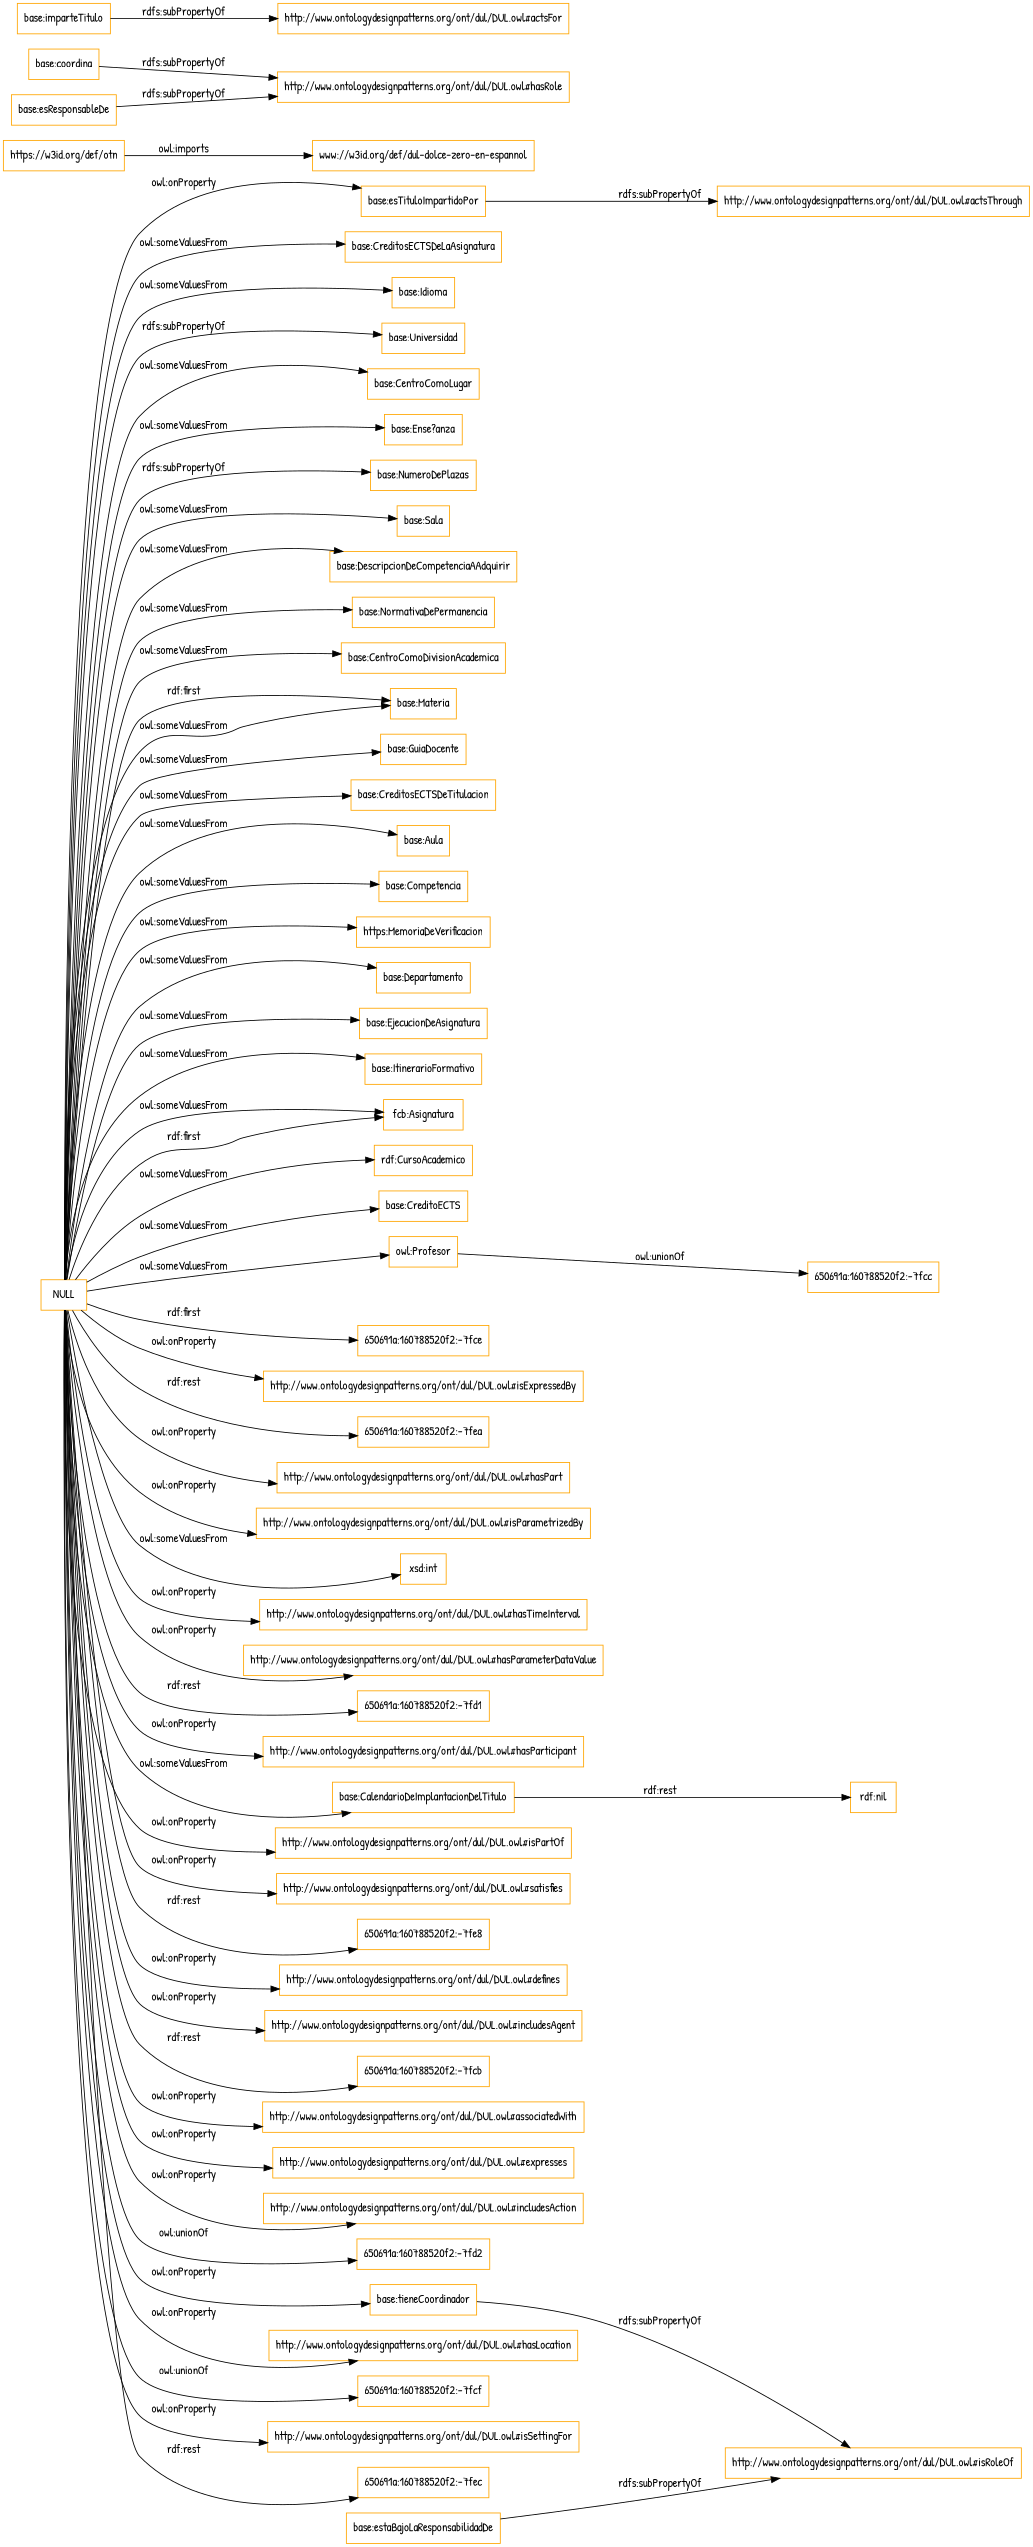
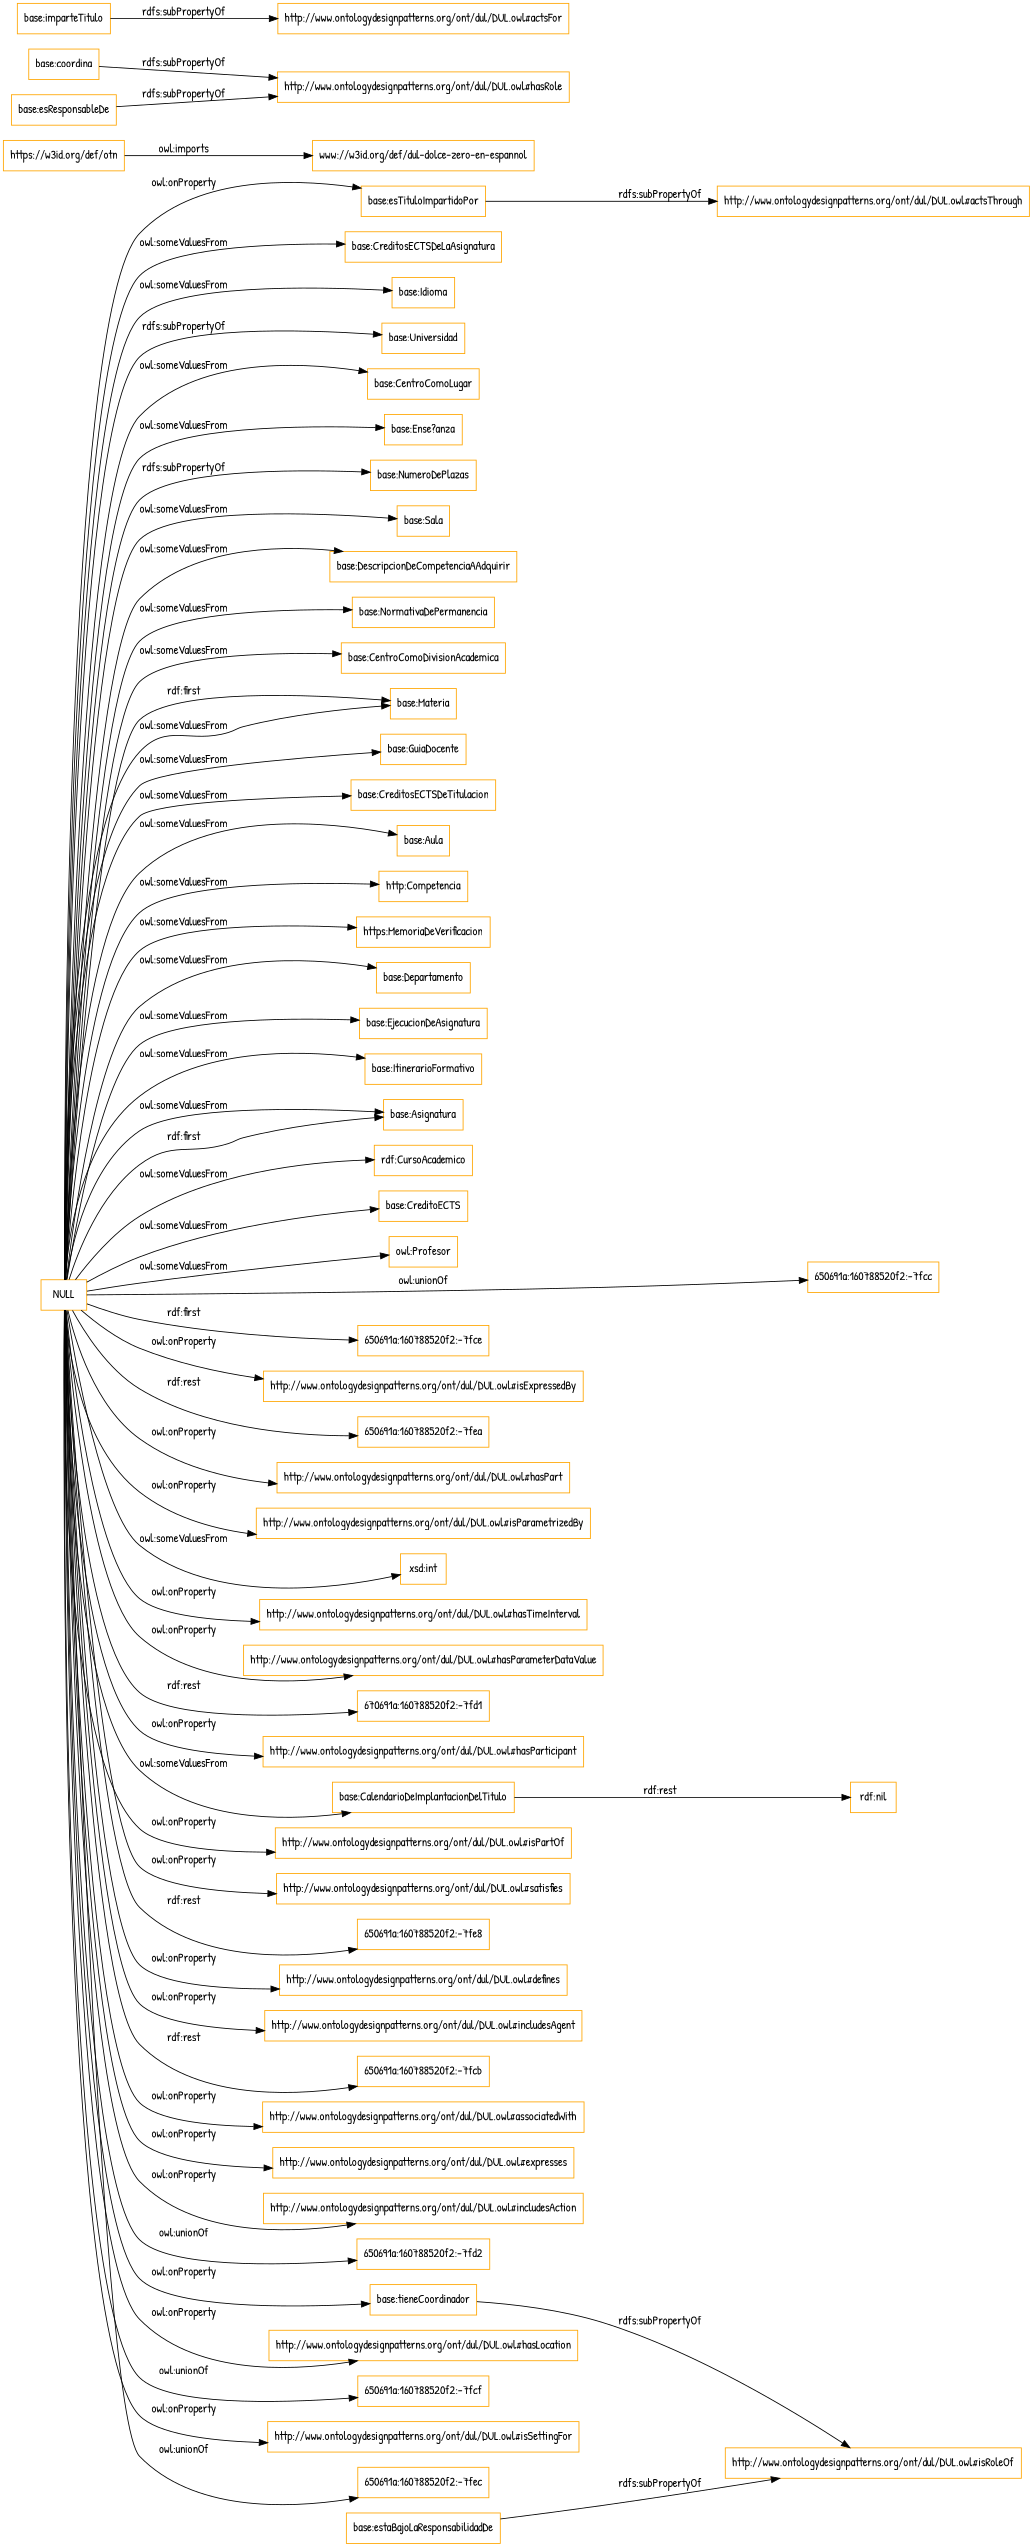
(423, 886) -> (423, 886)
(423, 1115) -> (423, 1115)
(628, 1263) -> (443, 1291)
(423, 1706) -> (423, 1706)
(184, 2450) -> (184, 2450)
